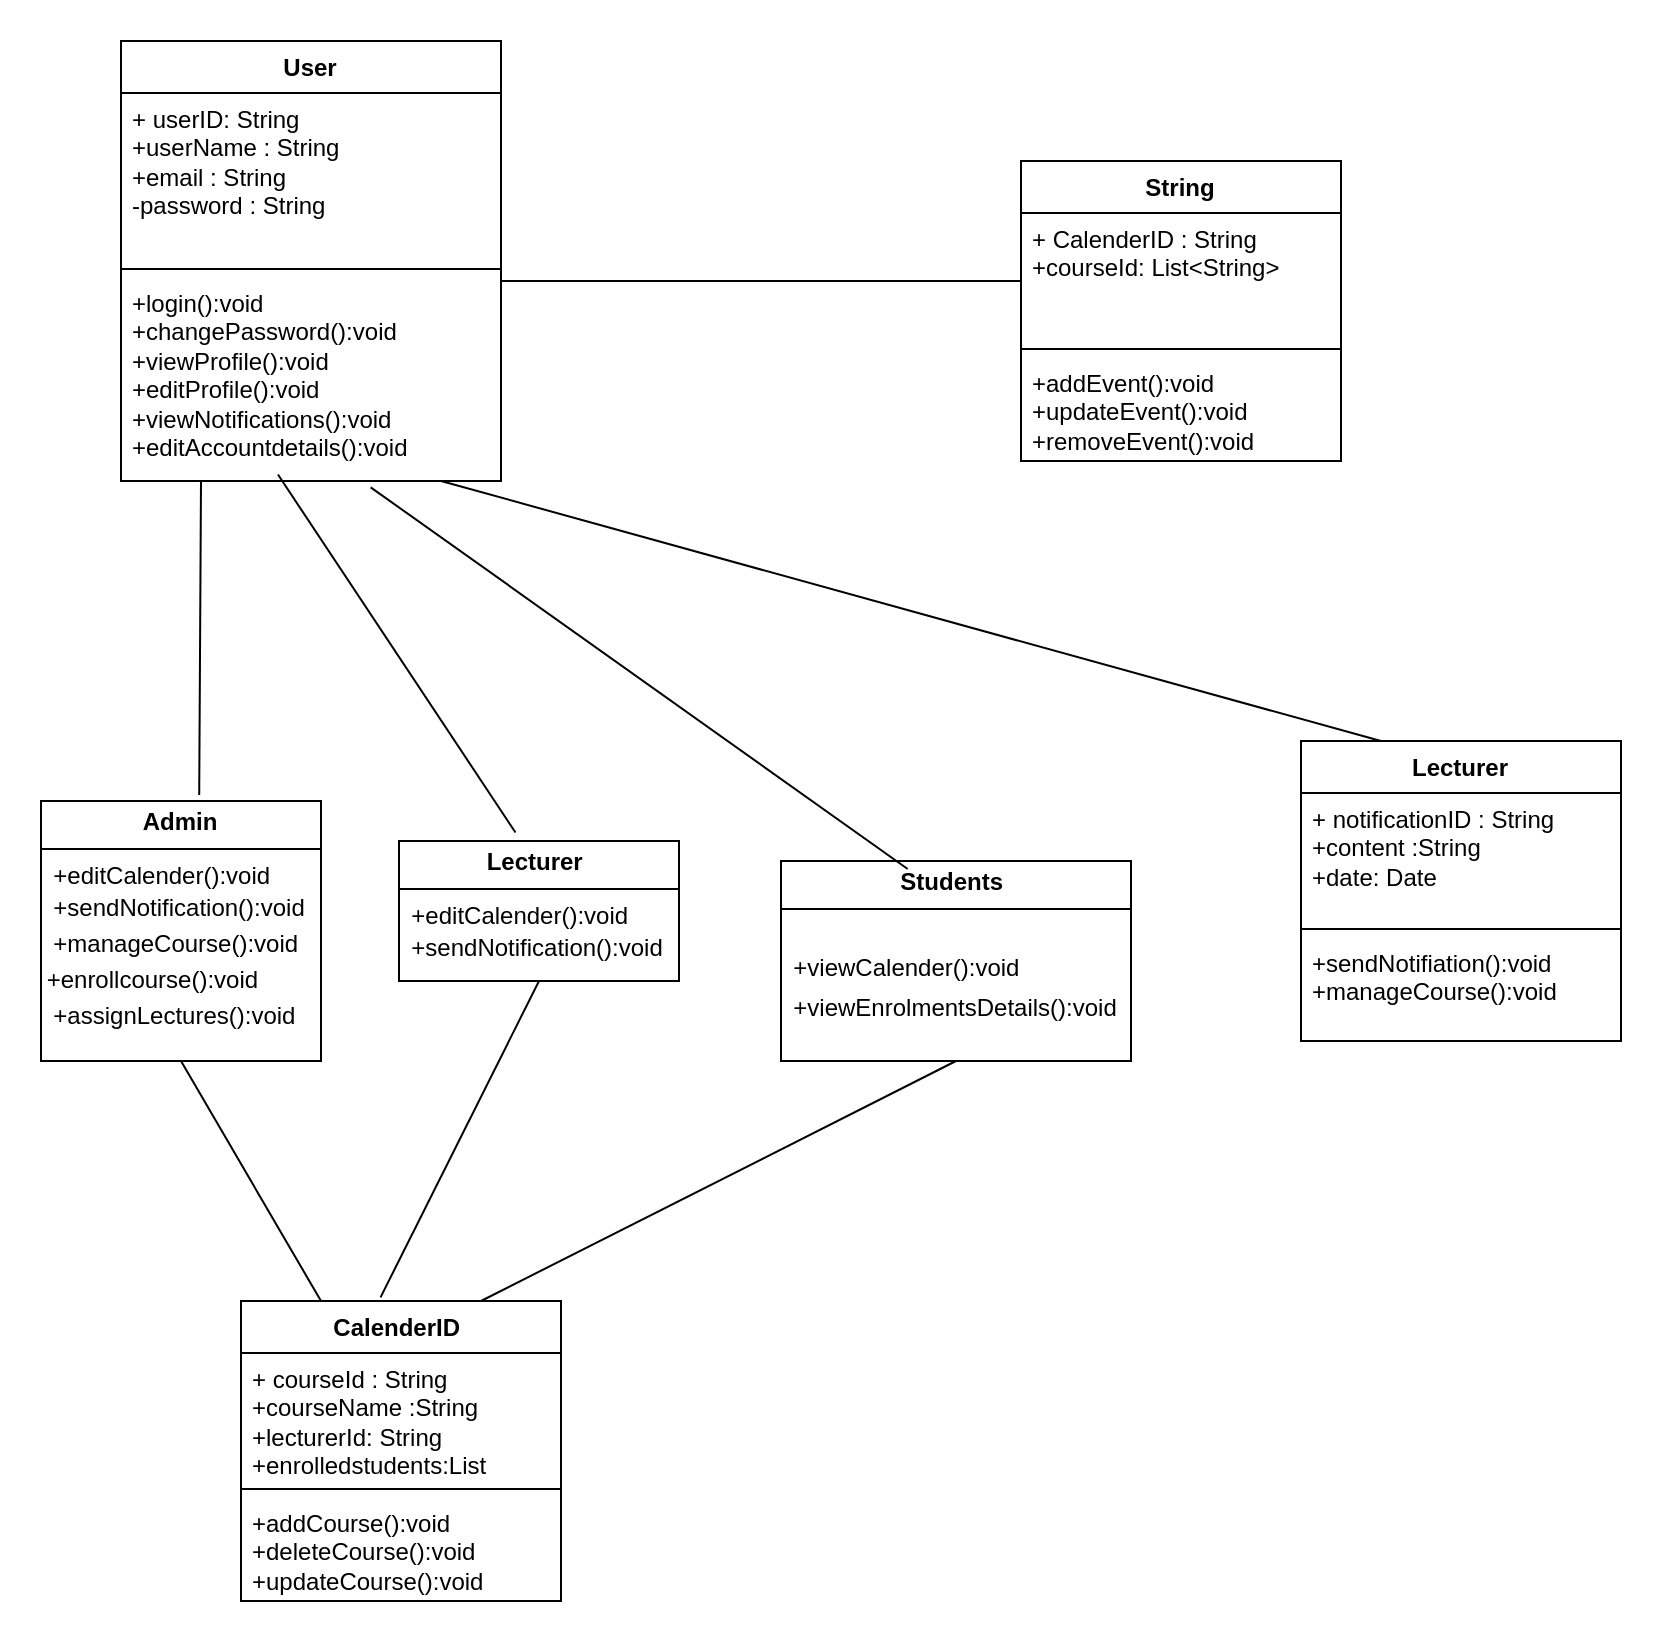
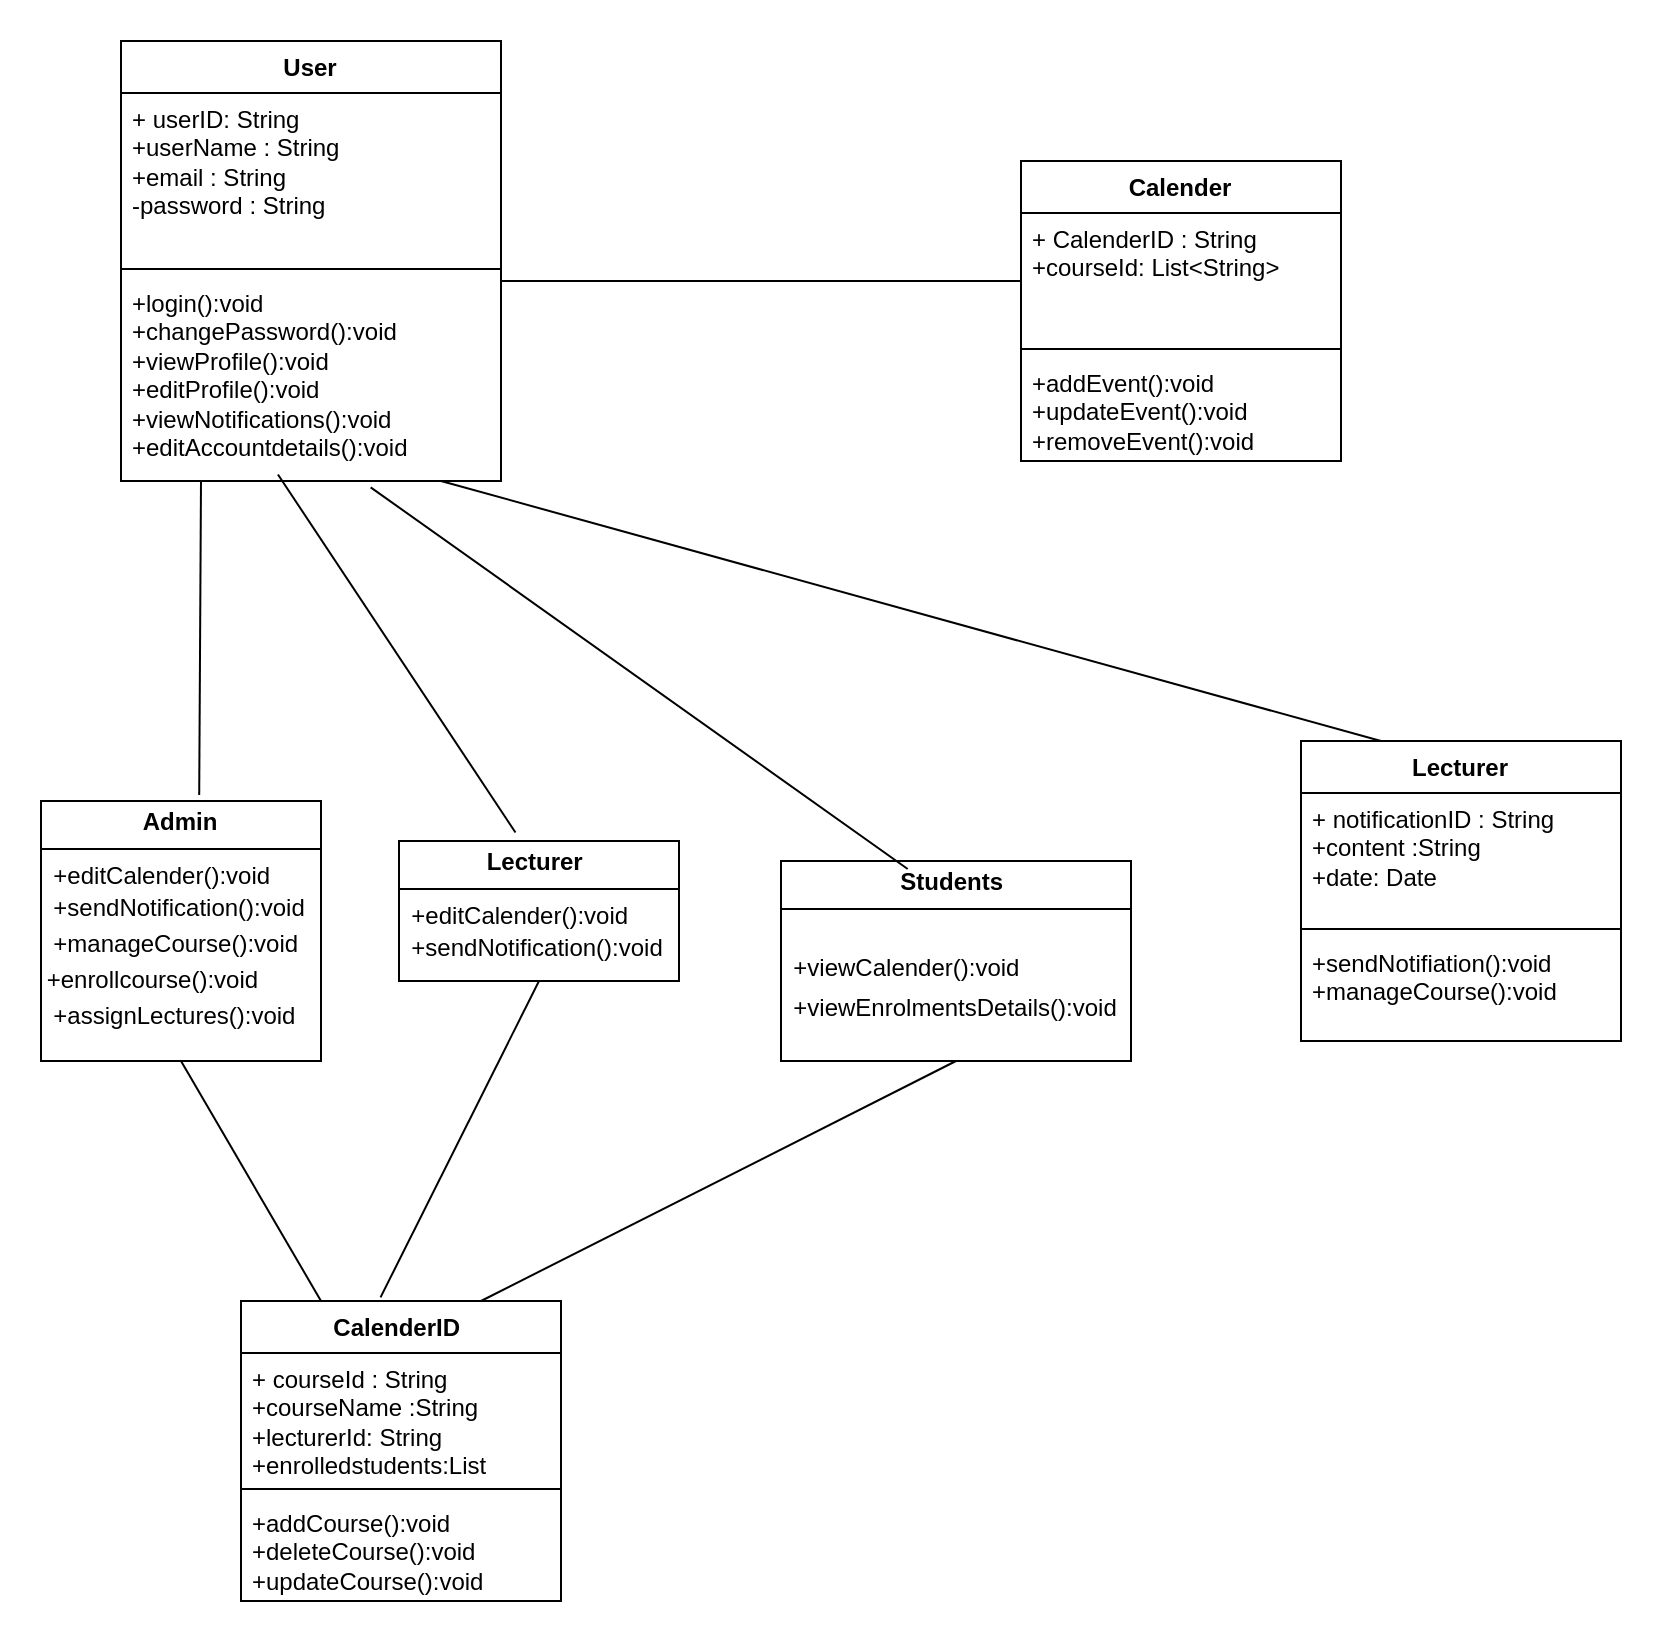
(1181, 189) -> (1181, 189)
